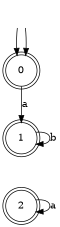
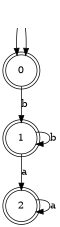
(25, 104) -> (25, 104)
none -> (21, 168)
